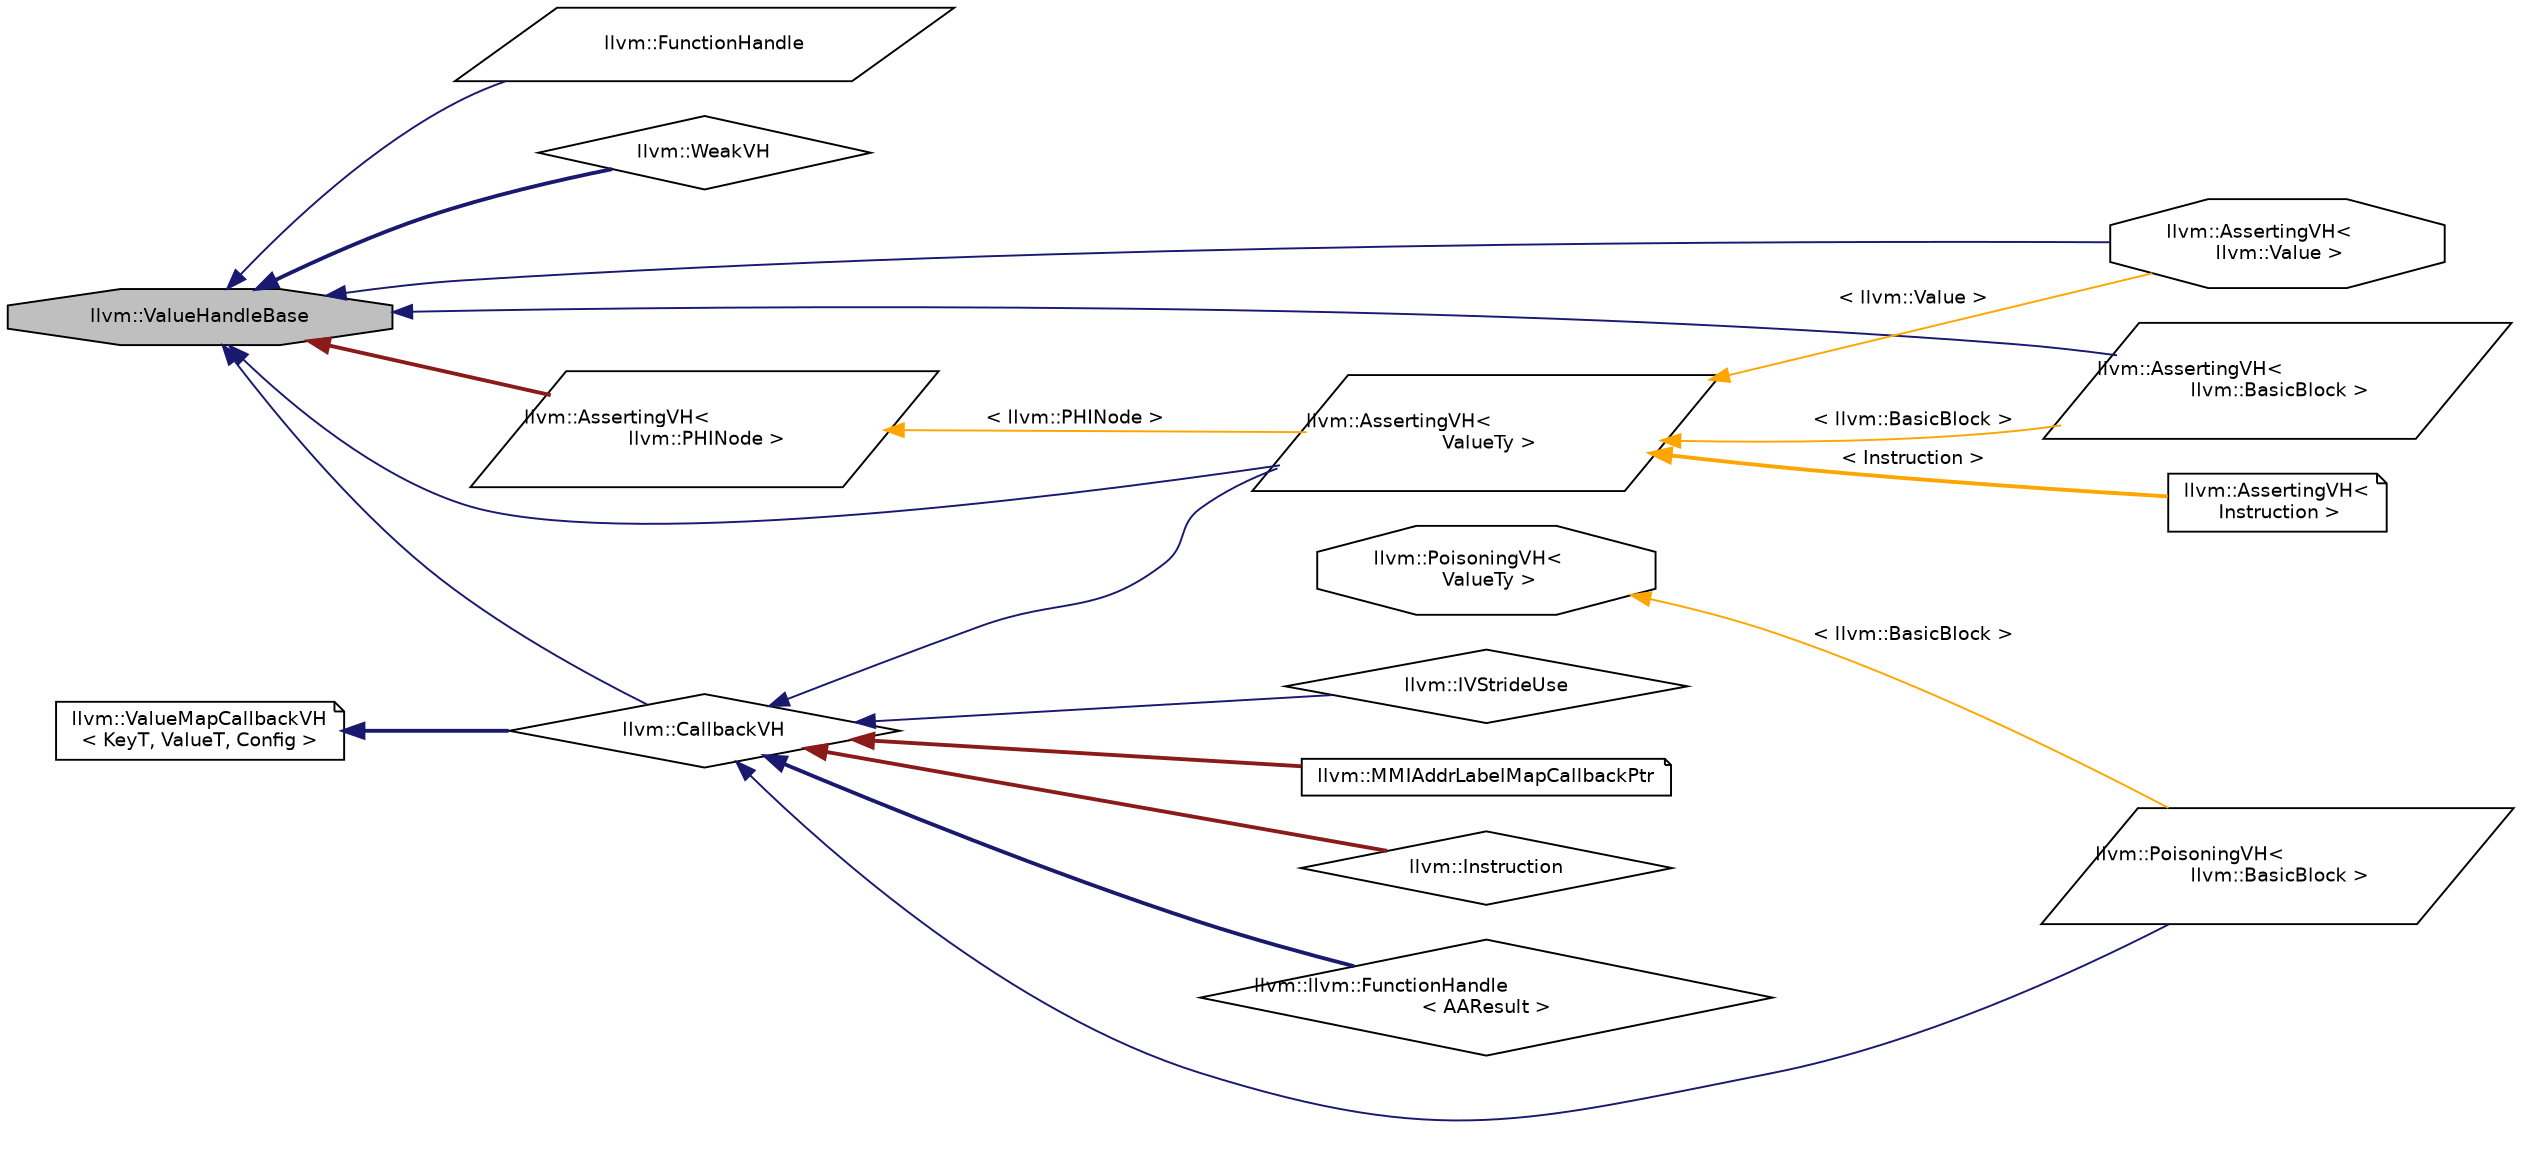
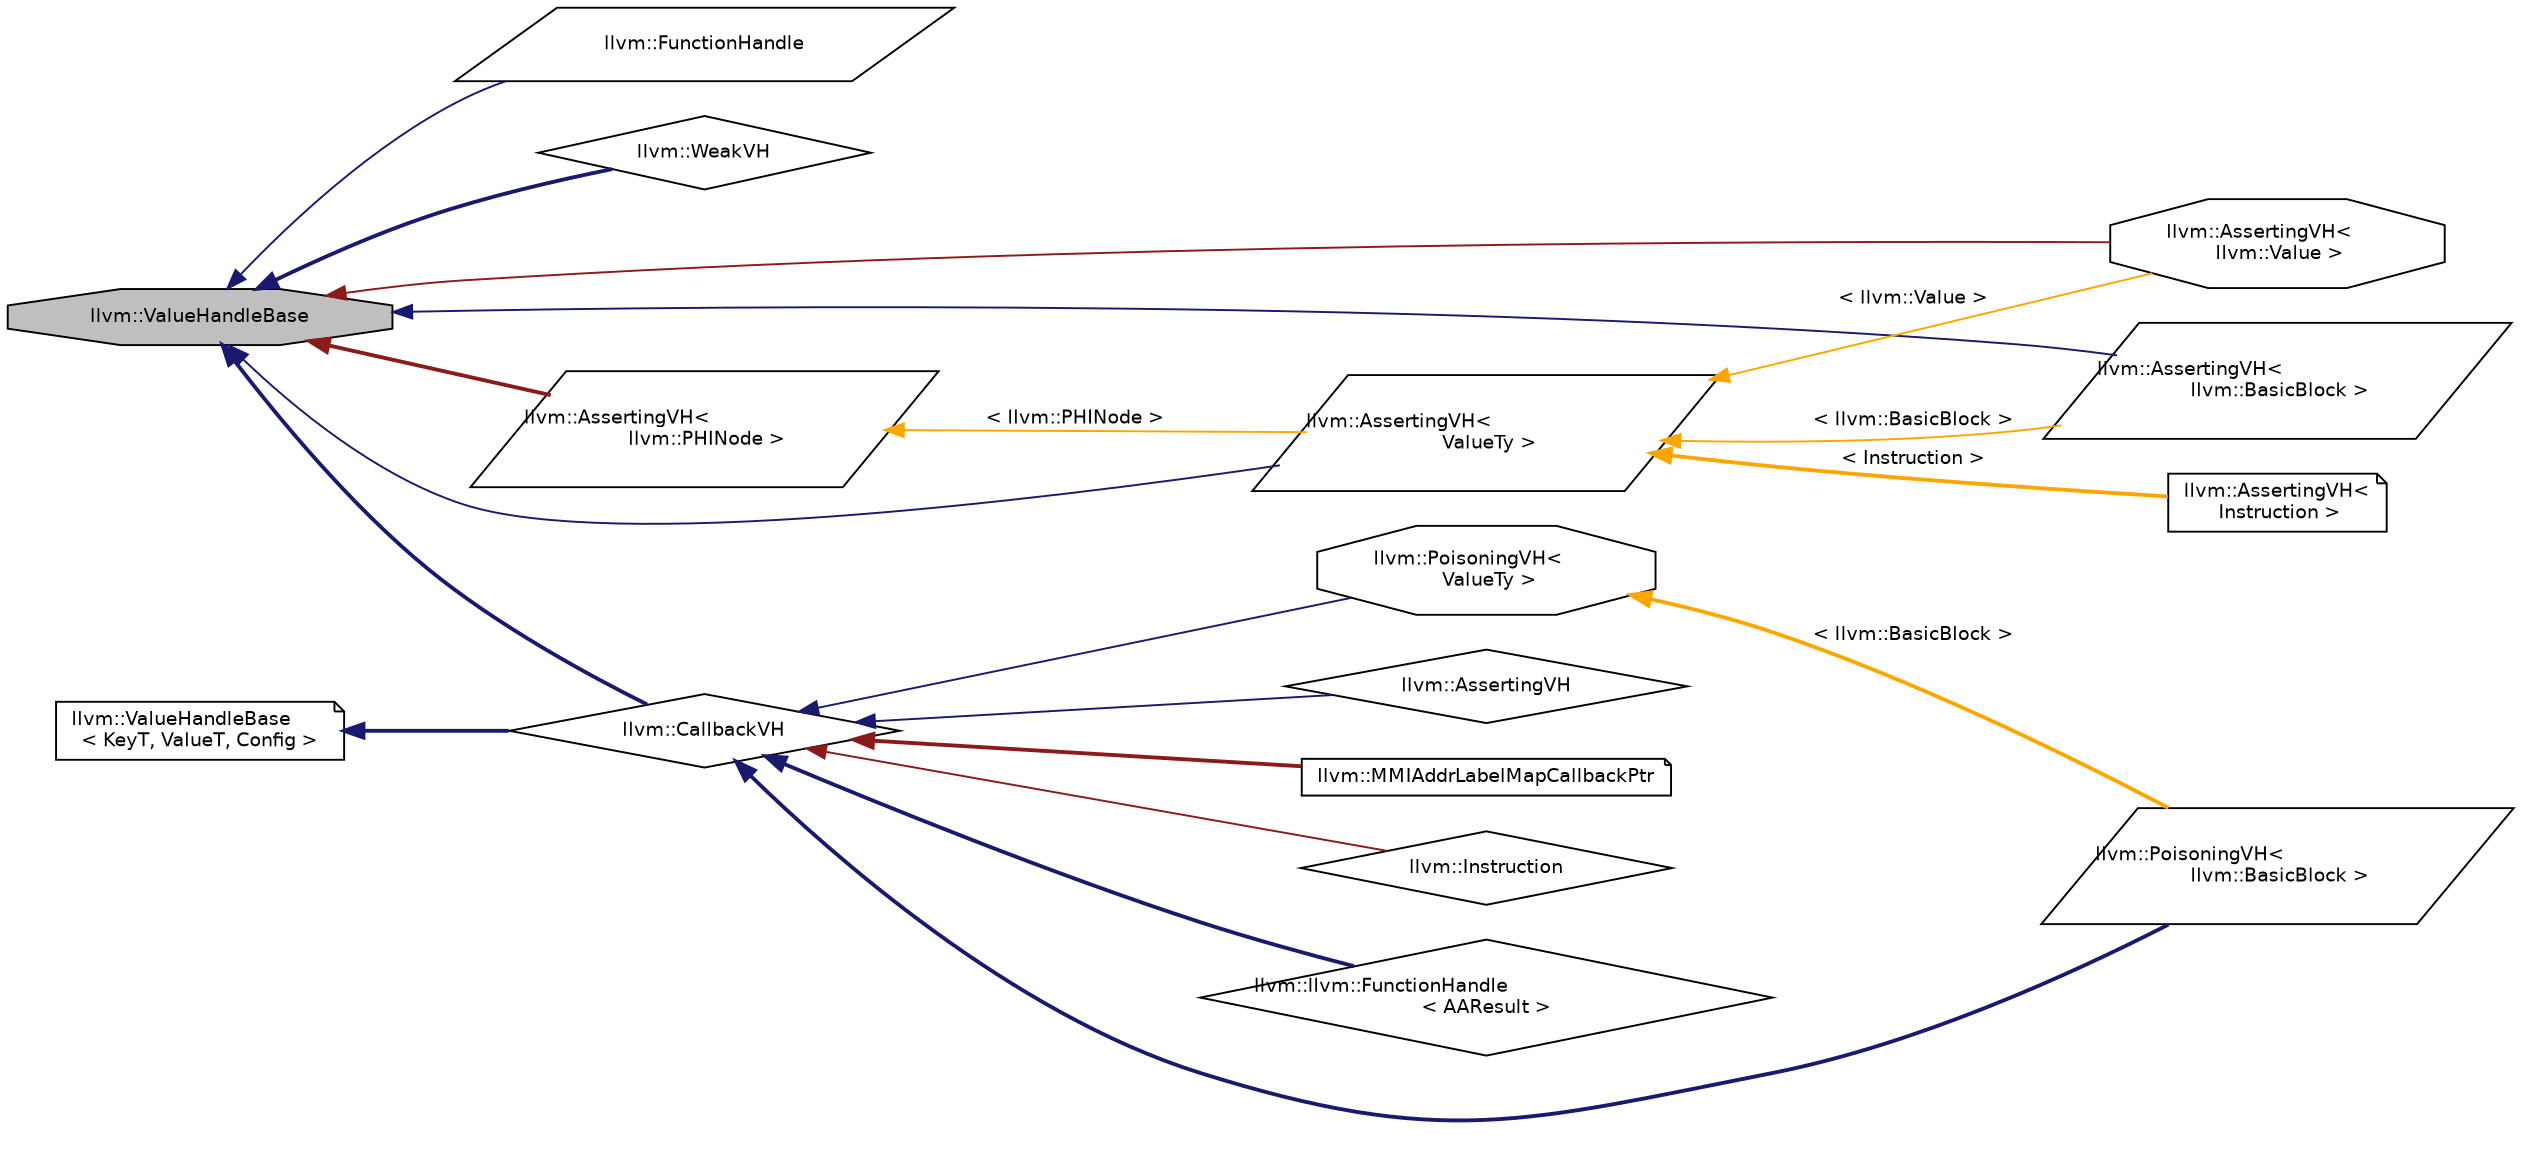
(1227, 250) -> (1227, 250)
(418, 560) -> (418, 560)
(1050, 608) -> (1085, 653)
(1486, 686) -> (1486, 686)
(1915, 687) -> (1915, 687)
(200, 731) -> (200, 731)
(1106, 801) -> (1106, 801)
(1426, 1119) -> (1426, 1119)
